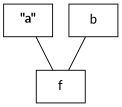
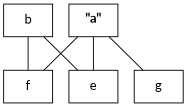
none -> (93, 87)
none -> (159, 87)
